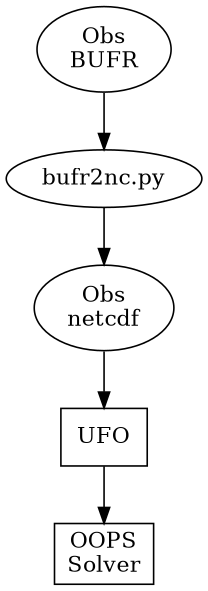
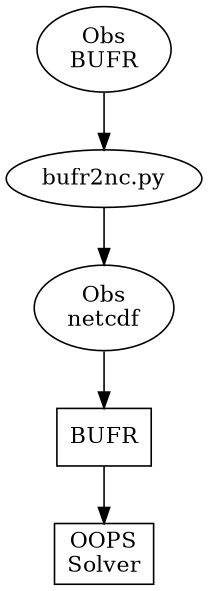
(104, 437) -> (104, 437)
